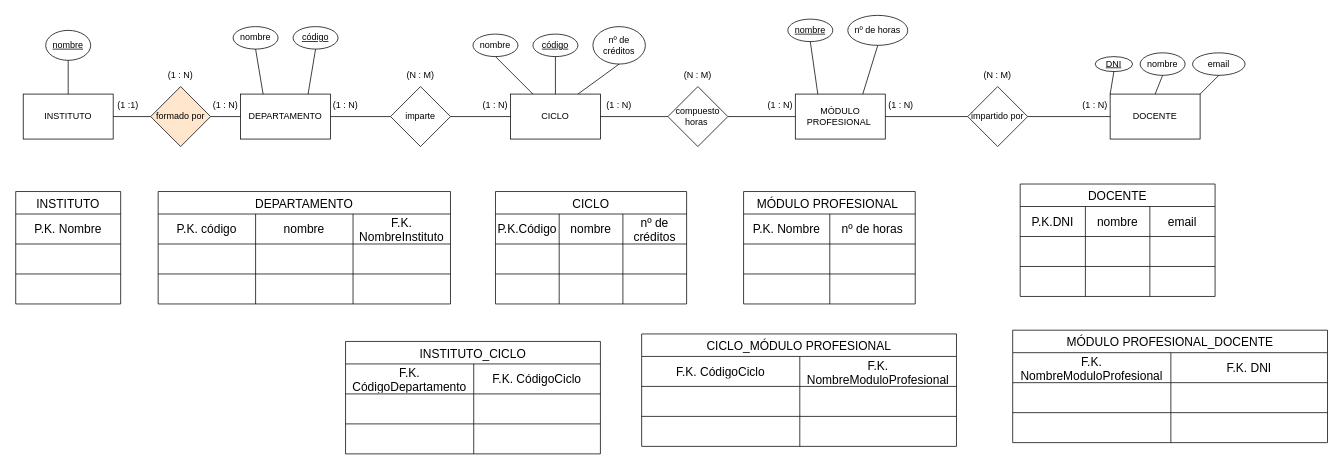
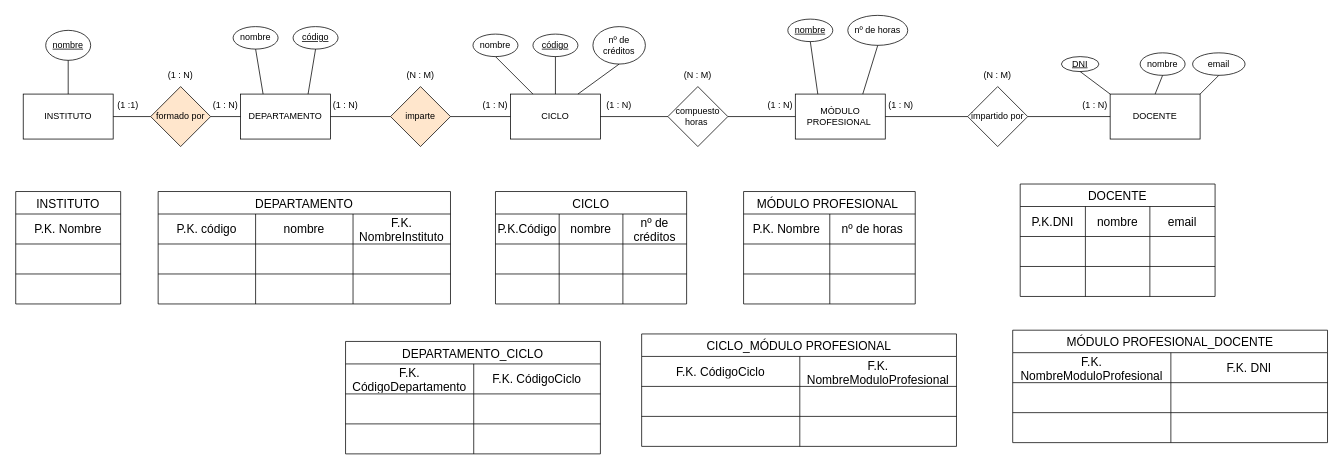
(1114, 64) -> (1080, 64)
(420, 117) -> (420, 117)
(473, 354) -> (473, 354)
